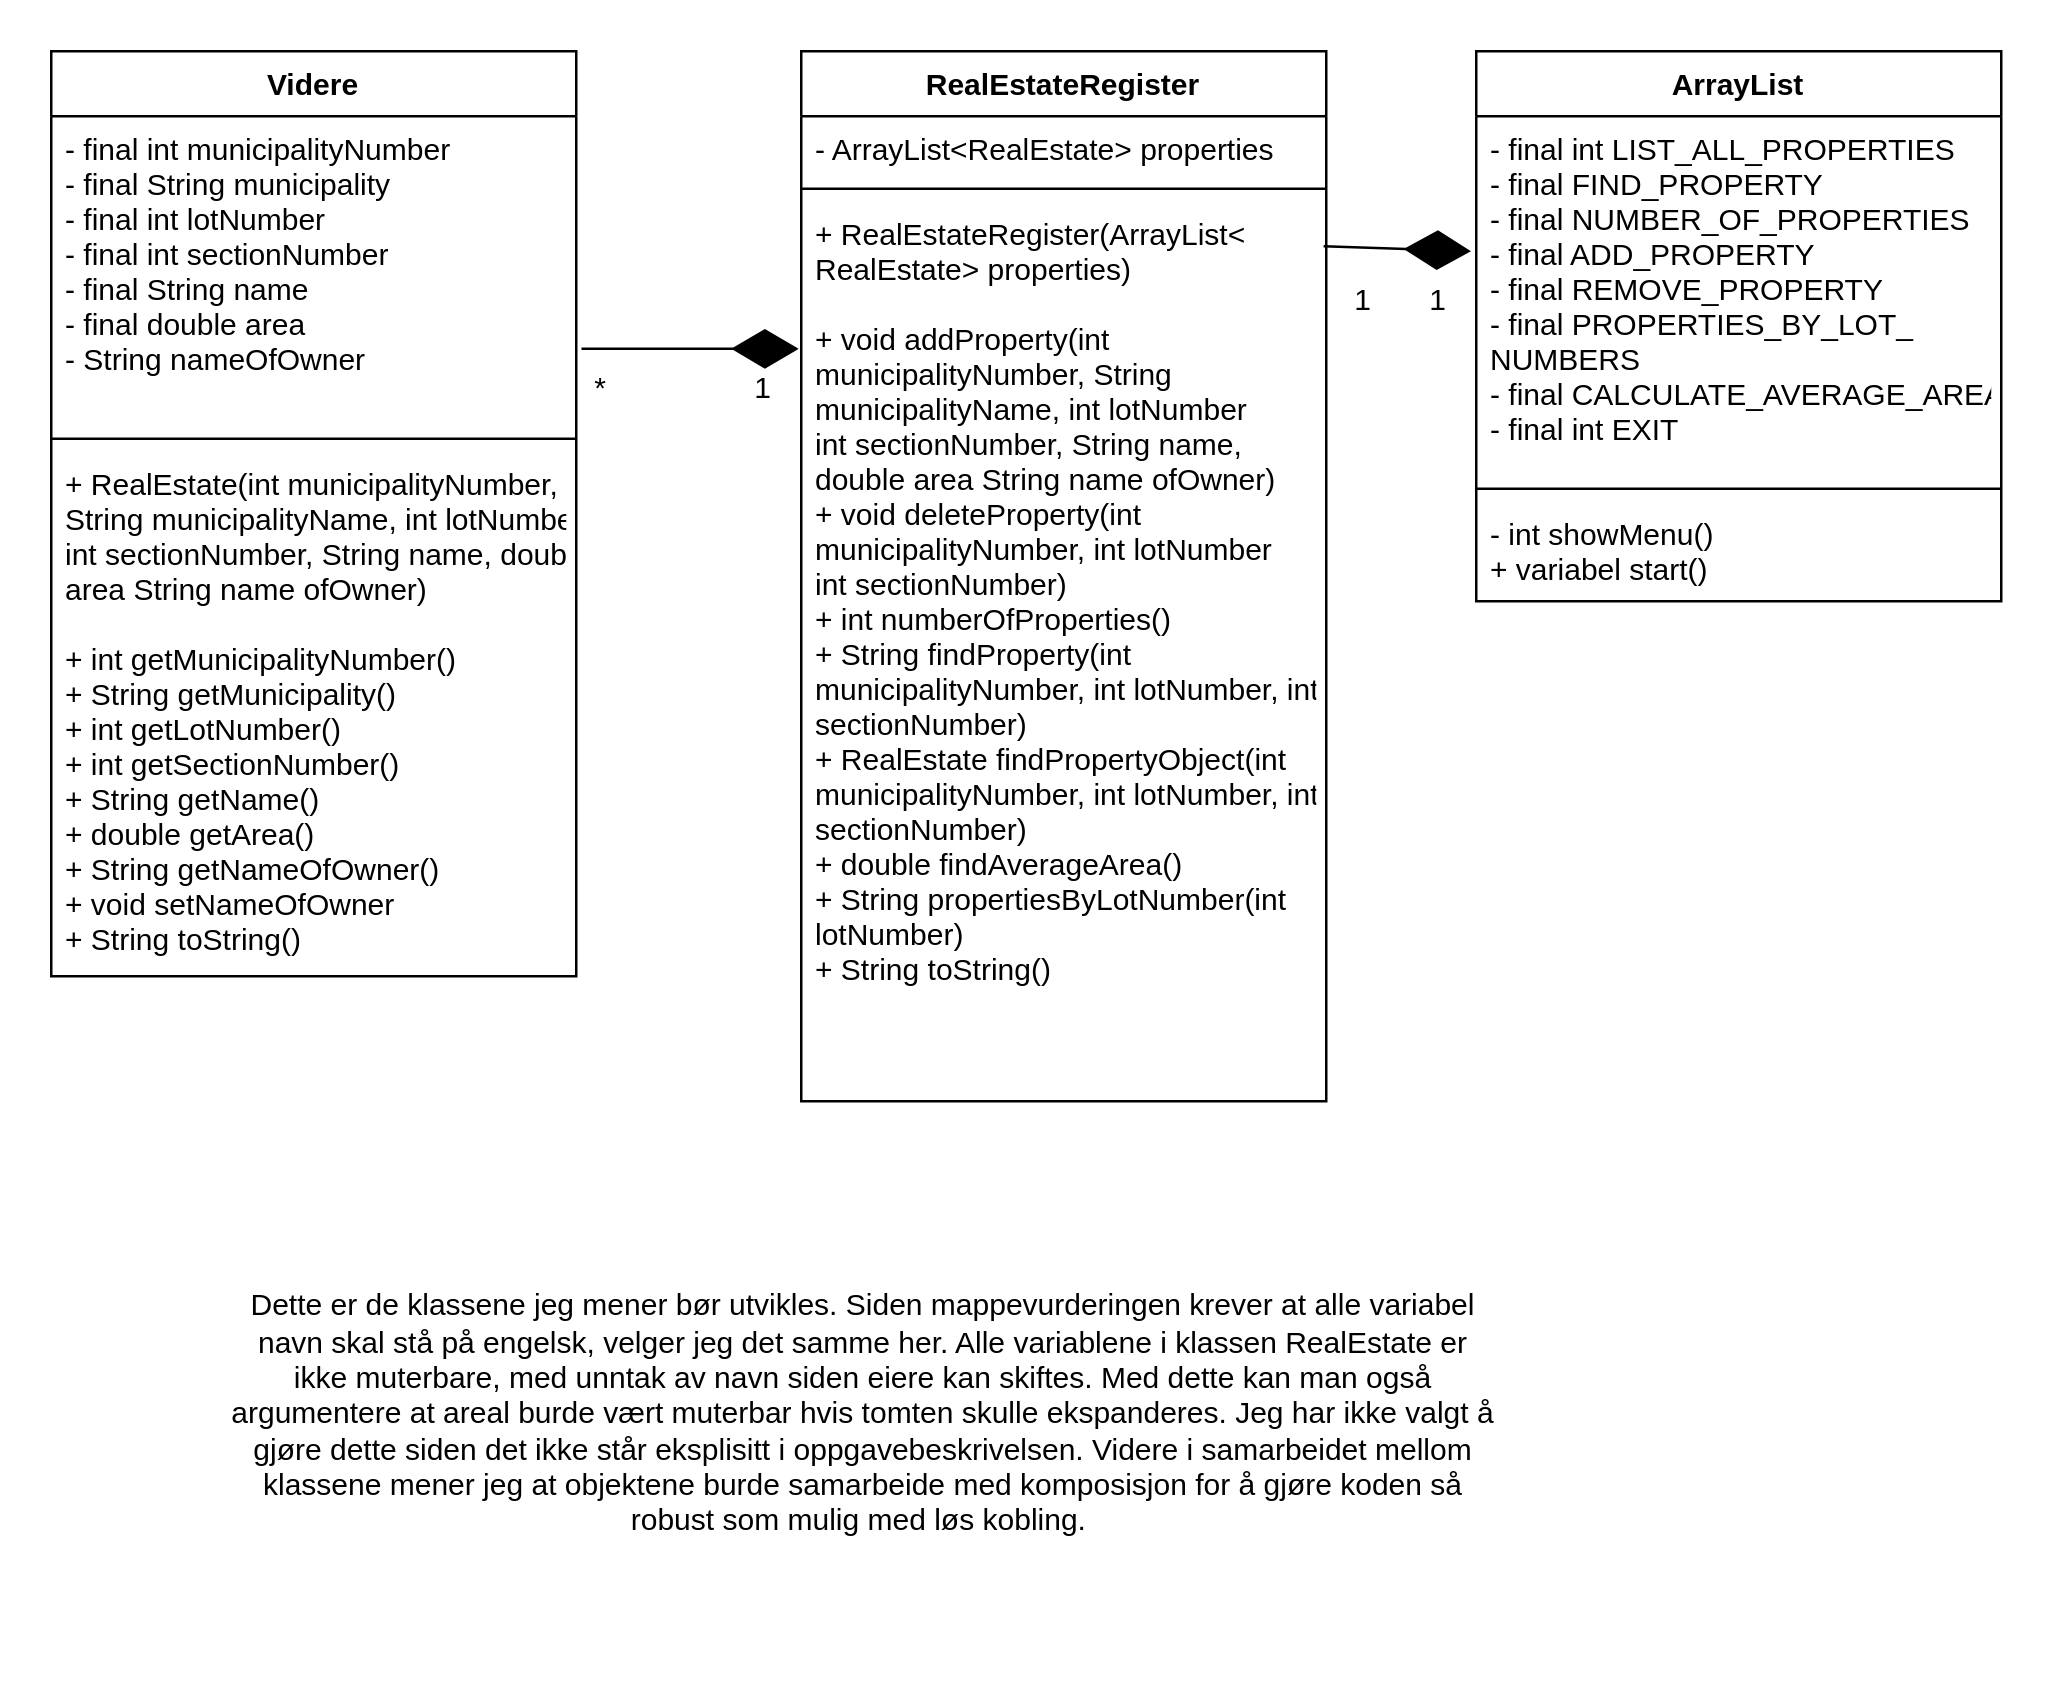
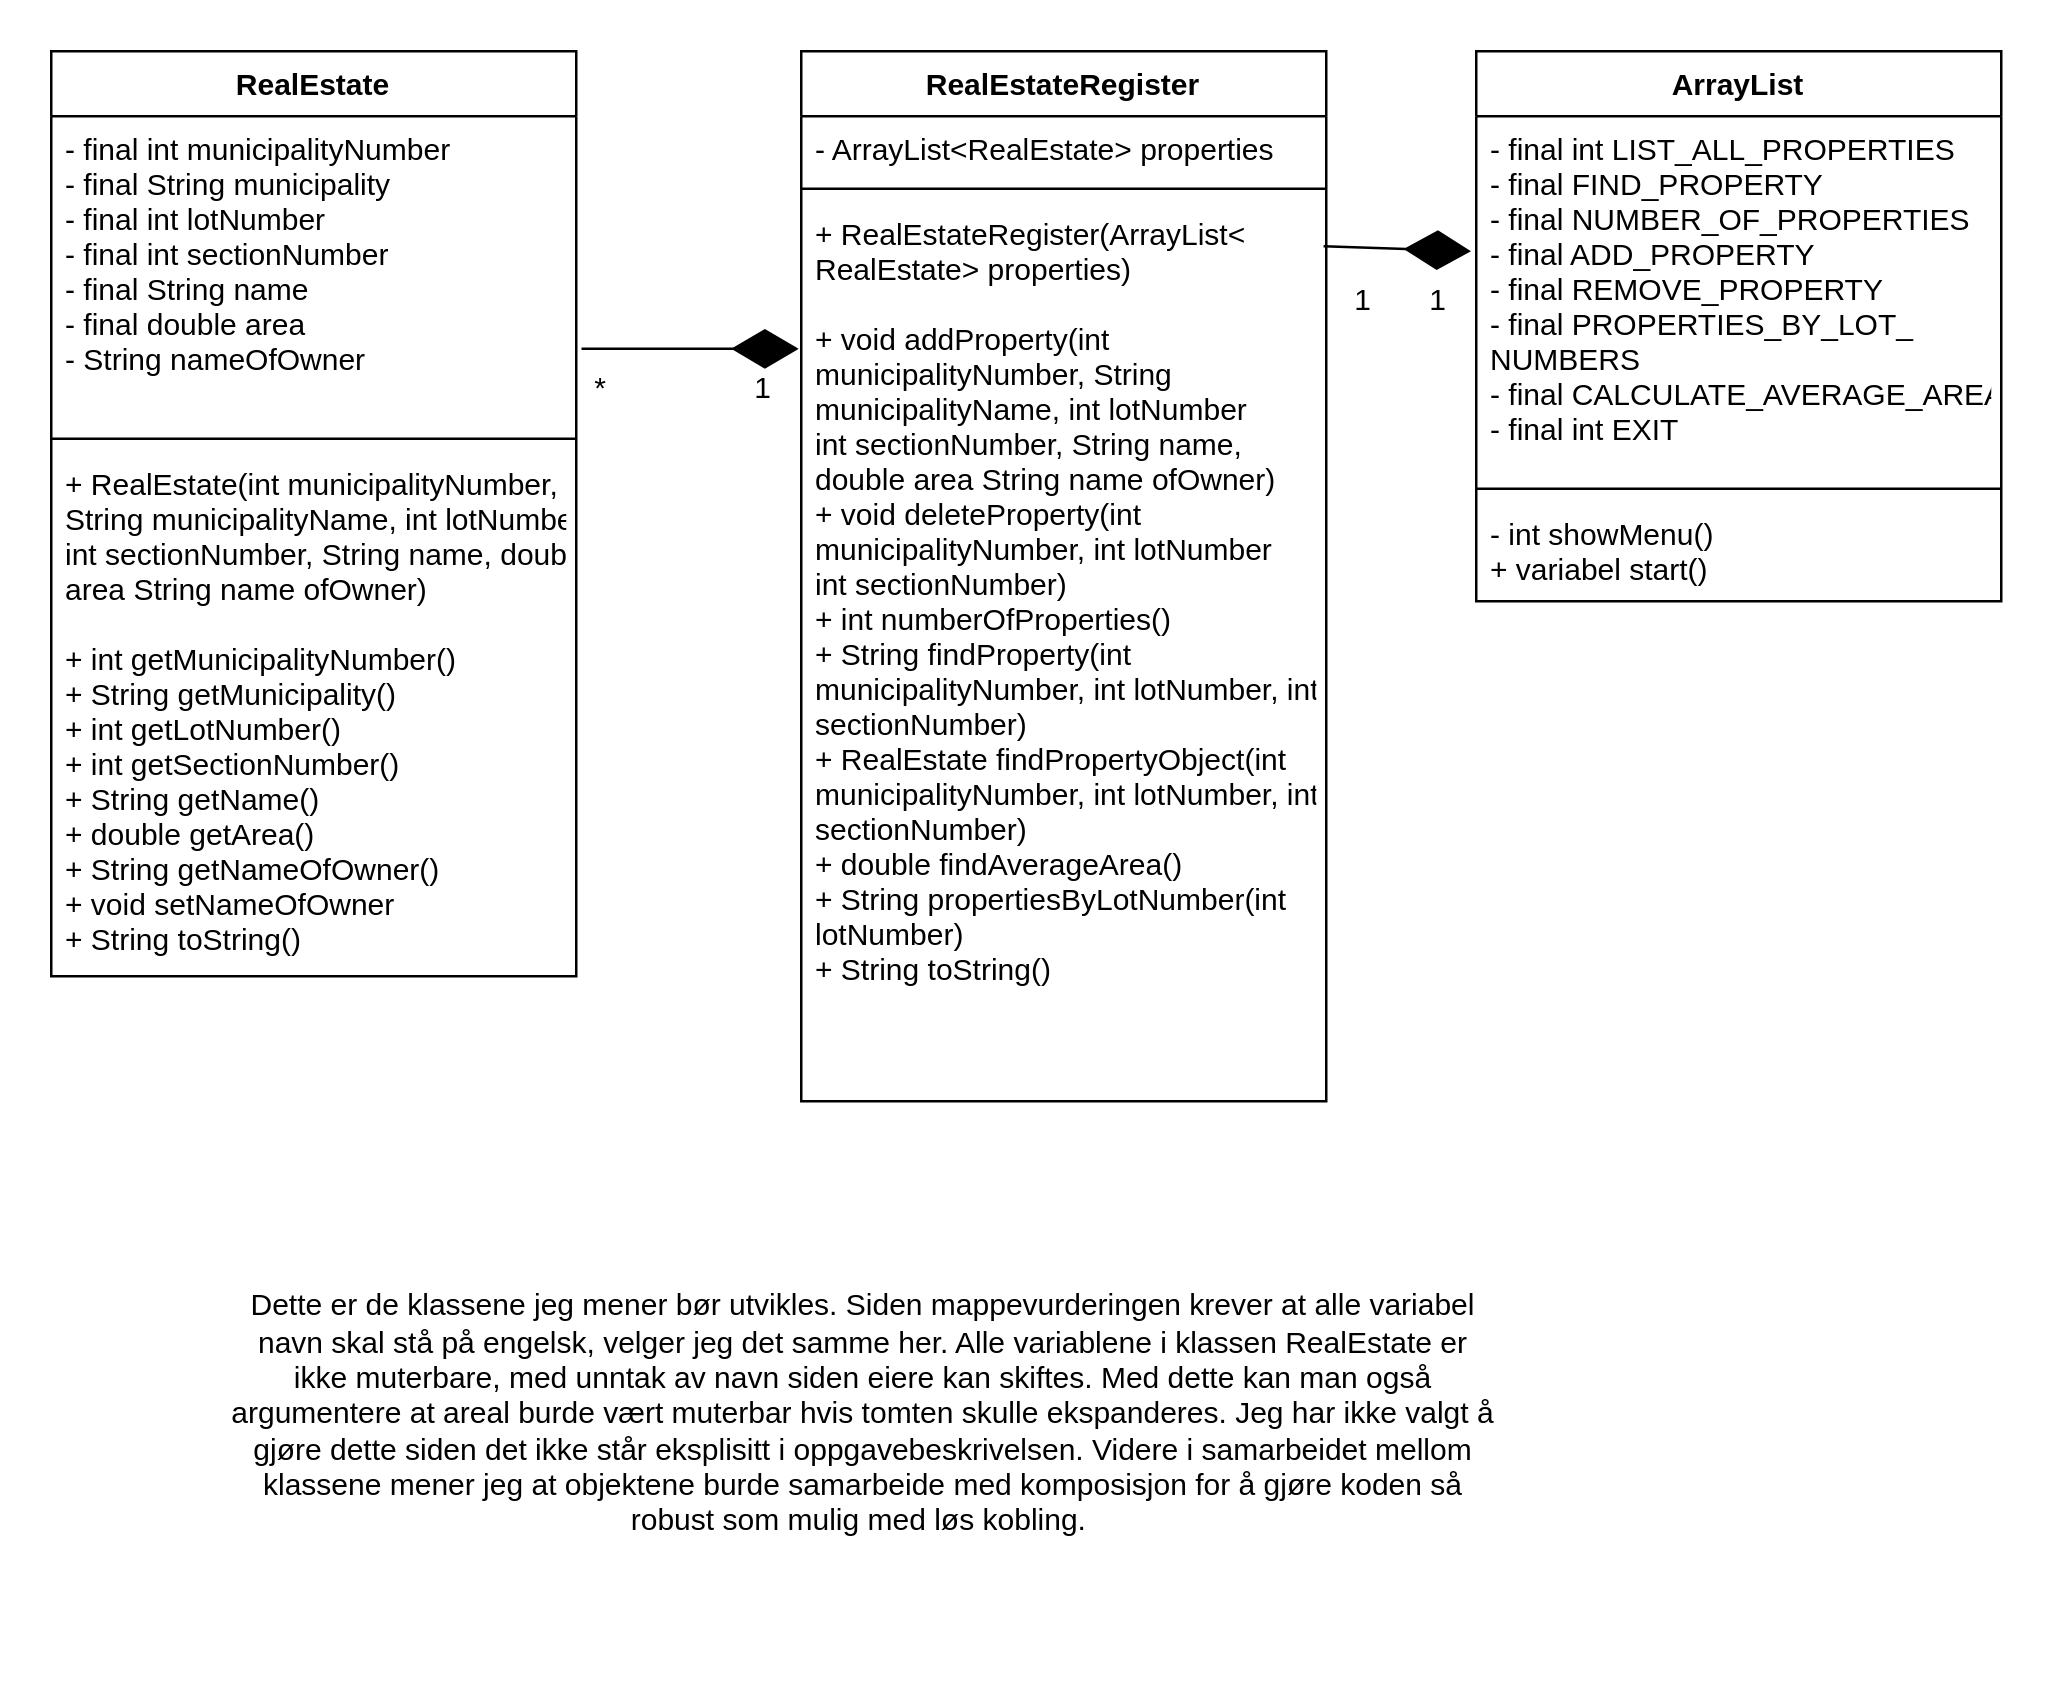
(313, 85) -> (313, 85)
